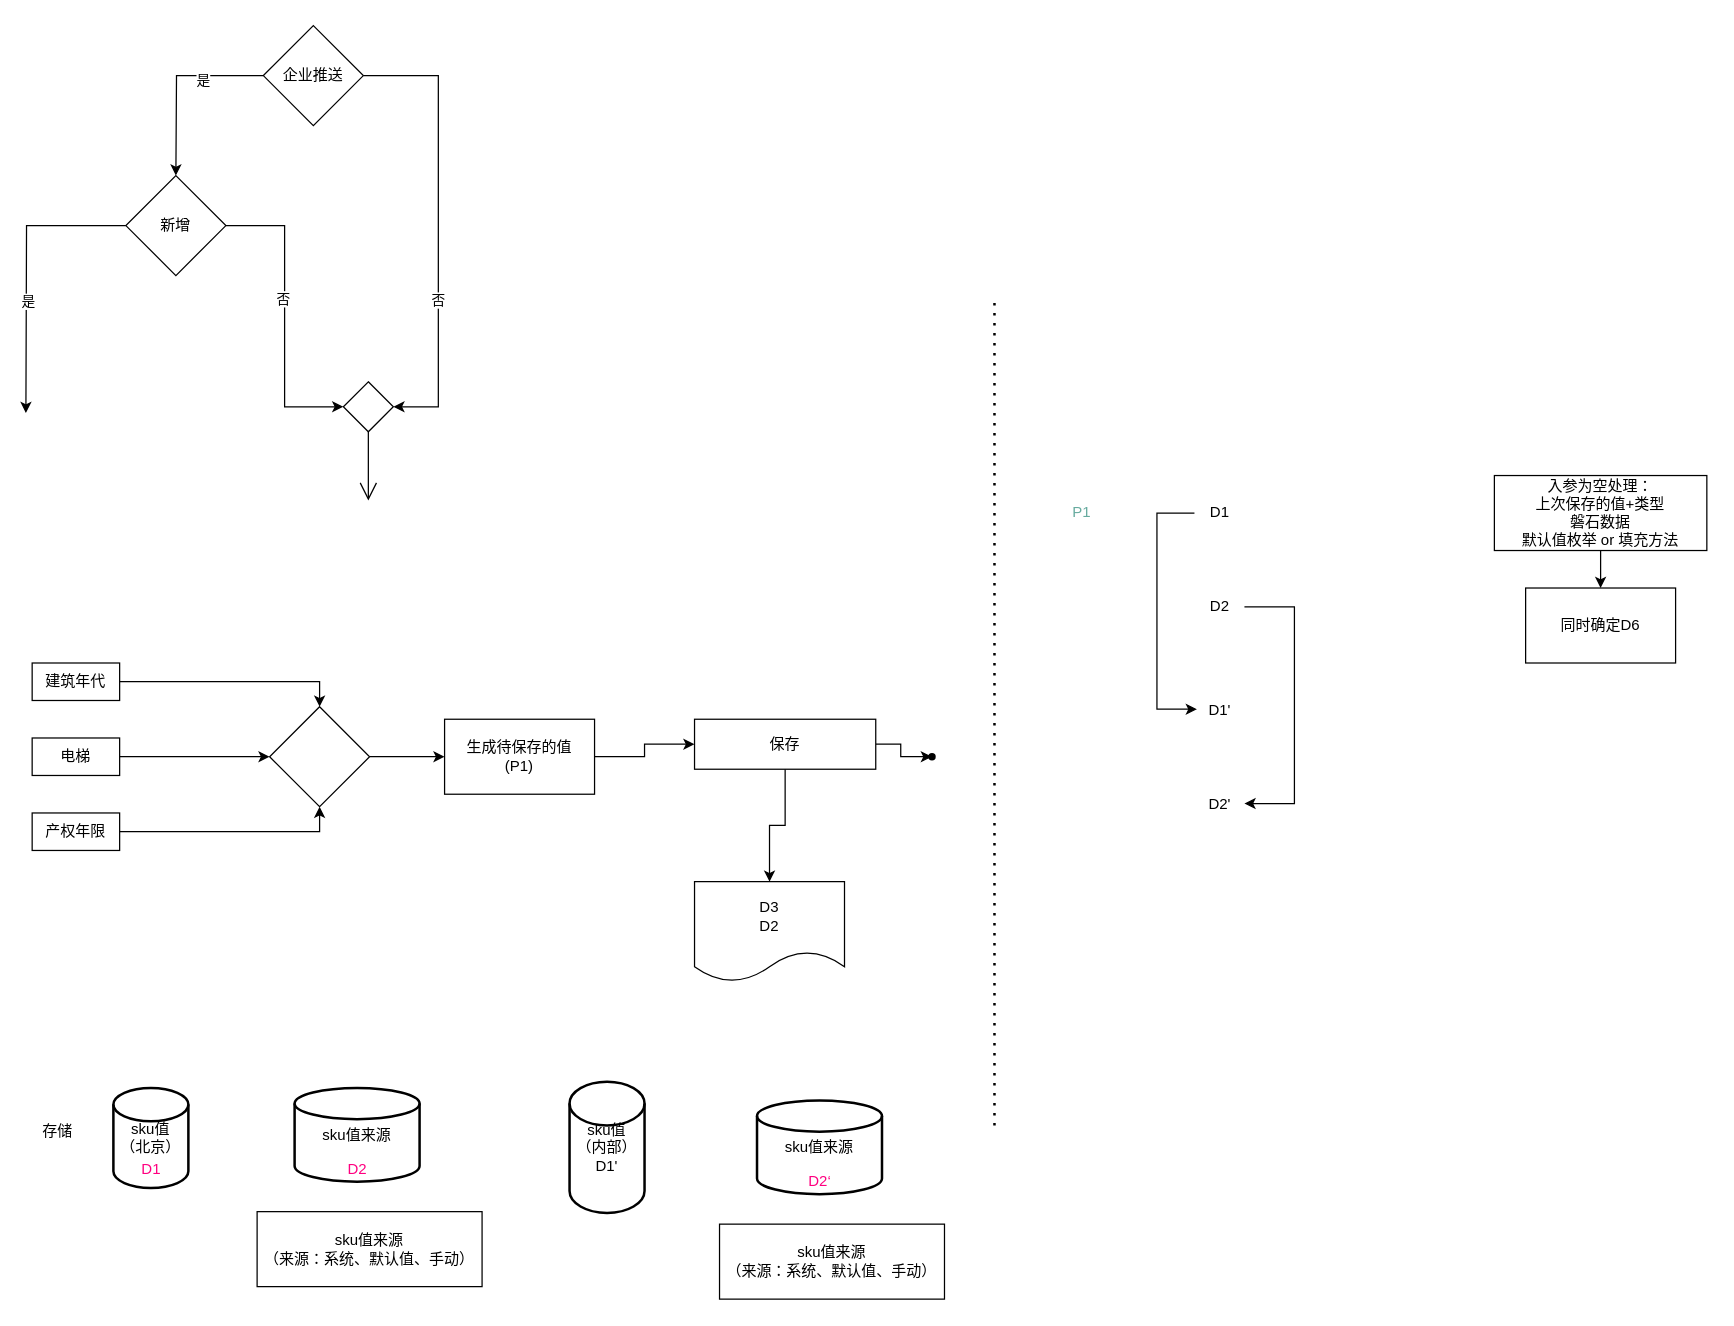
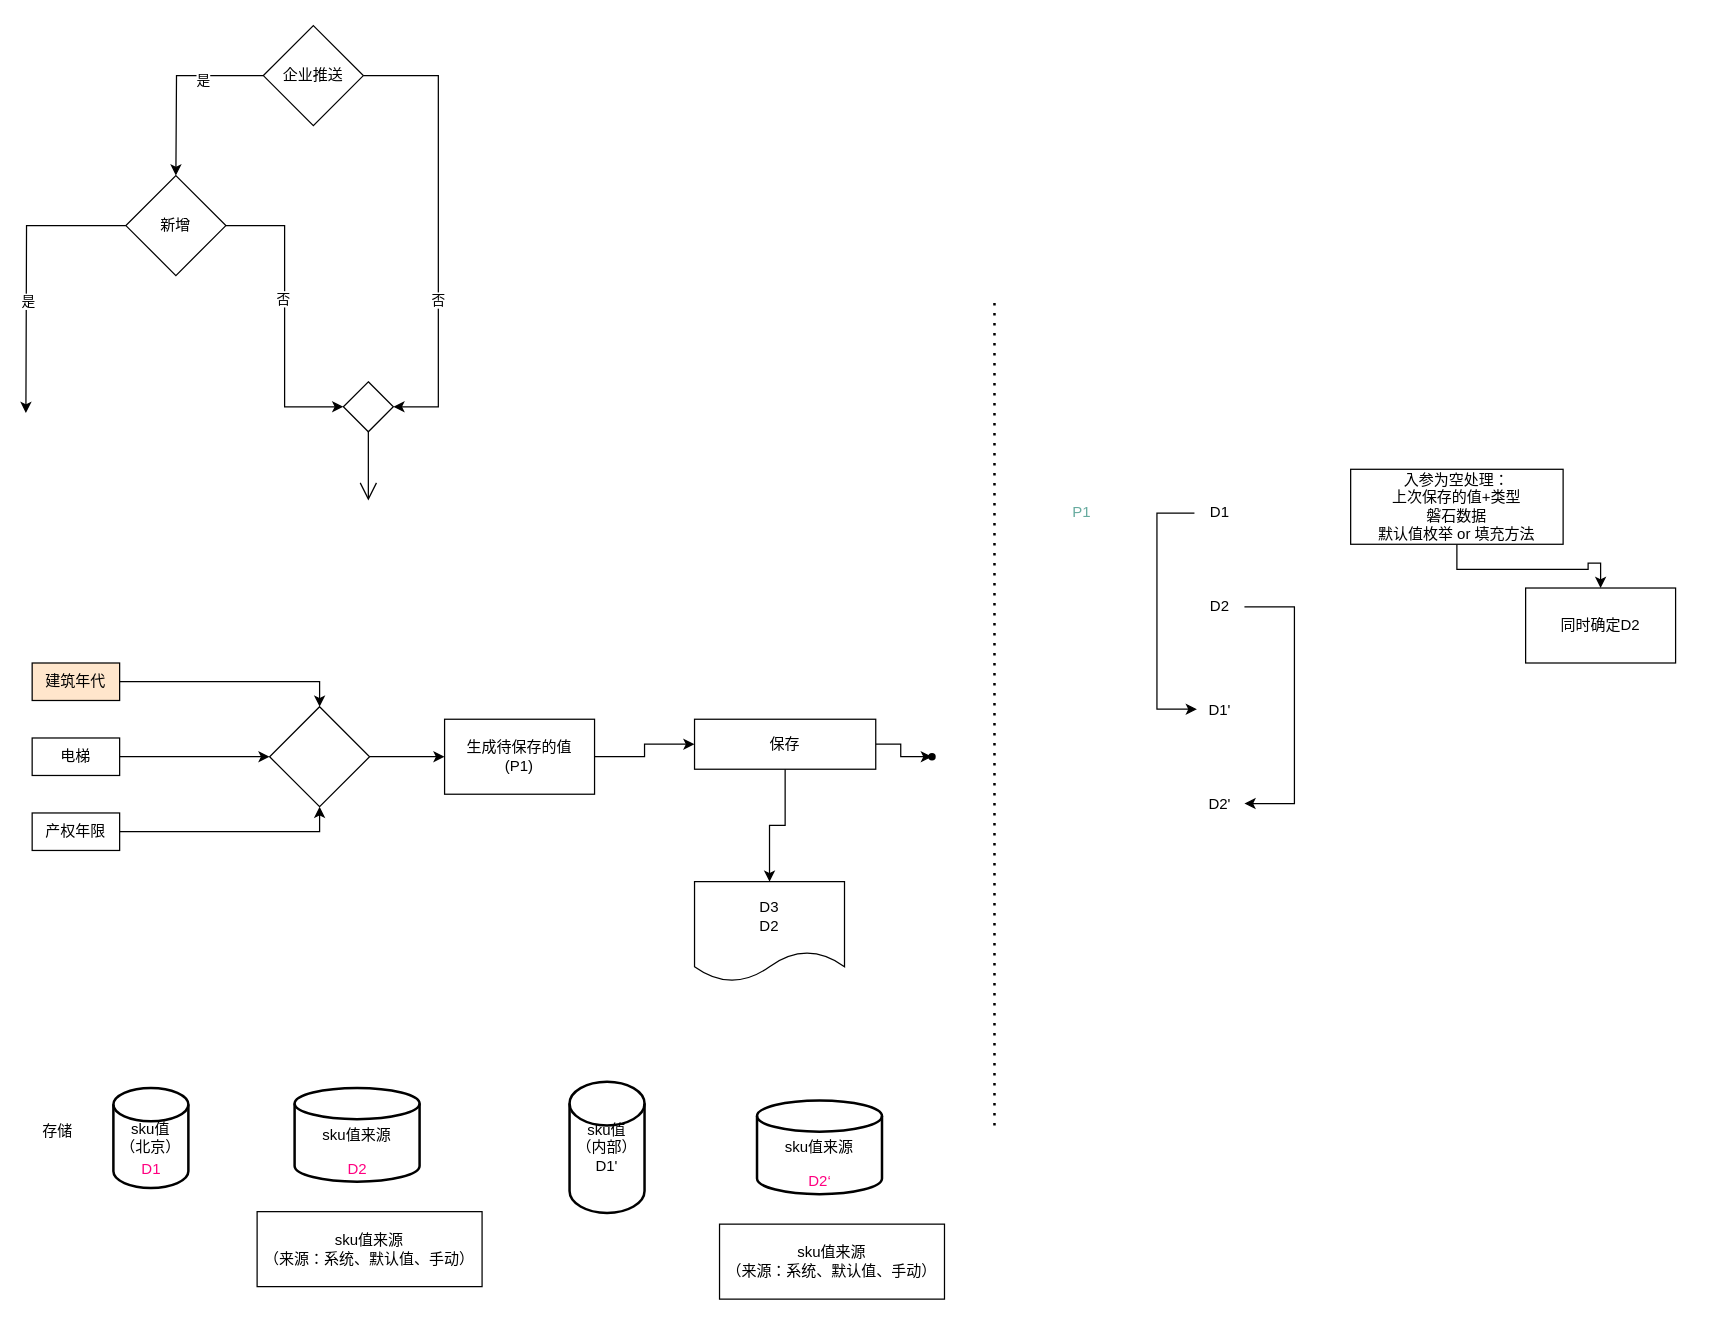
(1601, 513) -> (1457, 507)
(1601, 626) -> (1601, 626)
(76, 682) -> (76, 682)
